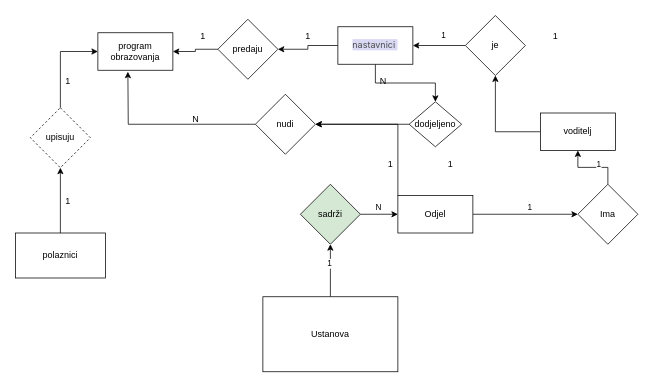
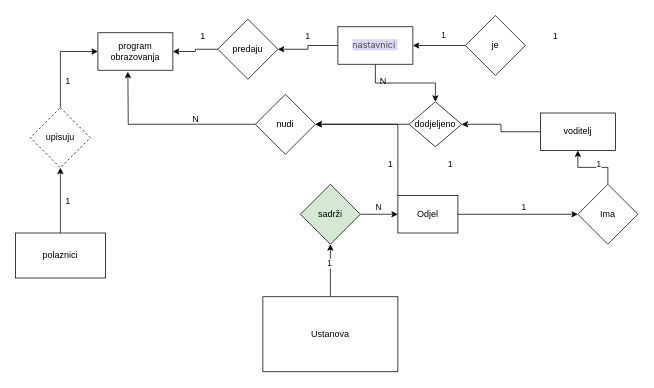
(495, 109) -> (488, 124)
(435, 214) -> (428, 214)
